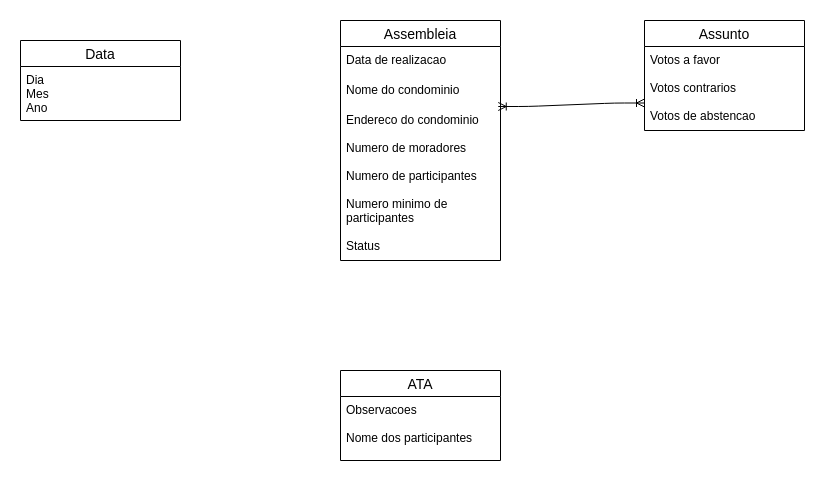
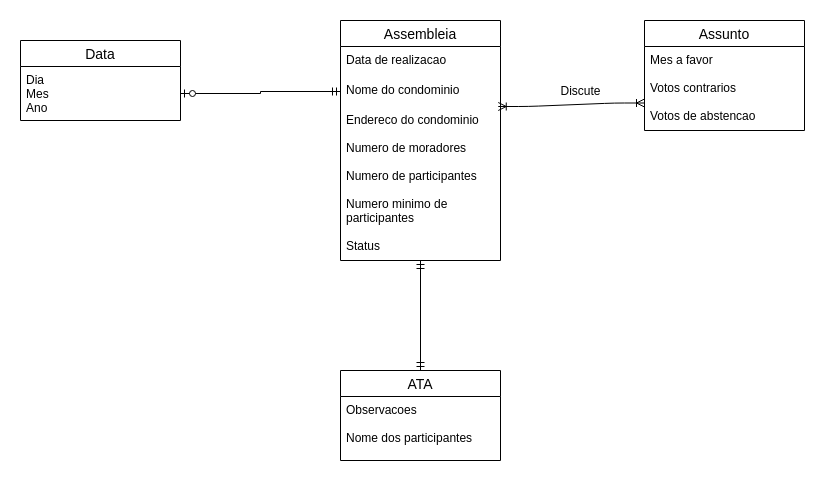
(691, 60) -> (684, 60)
none -> (581, 92)
none -> (261, 94)
none -> (421, 317)
